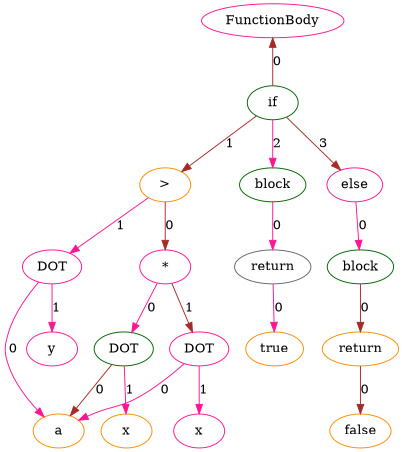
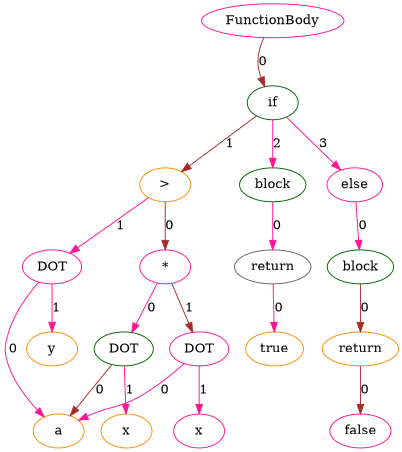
(273, 67) -> (258, 57)
(310, 140) -> (310, 140)
(52, 349) -> (52, 349)
(360, 431) -> (360, 431)
